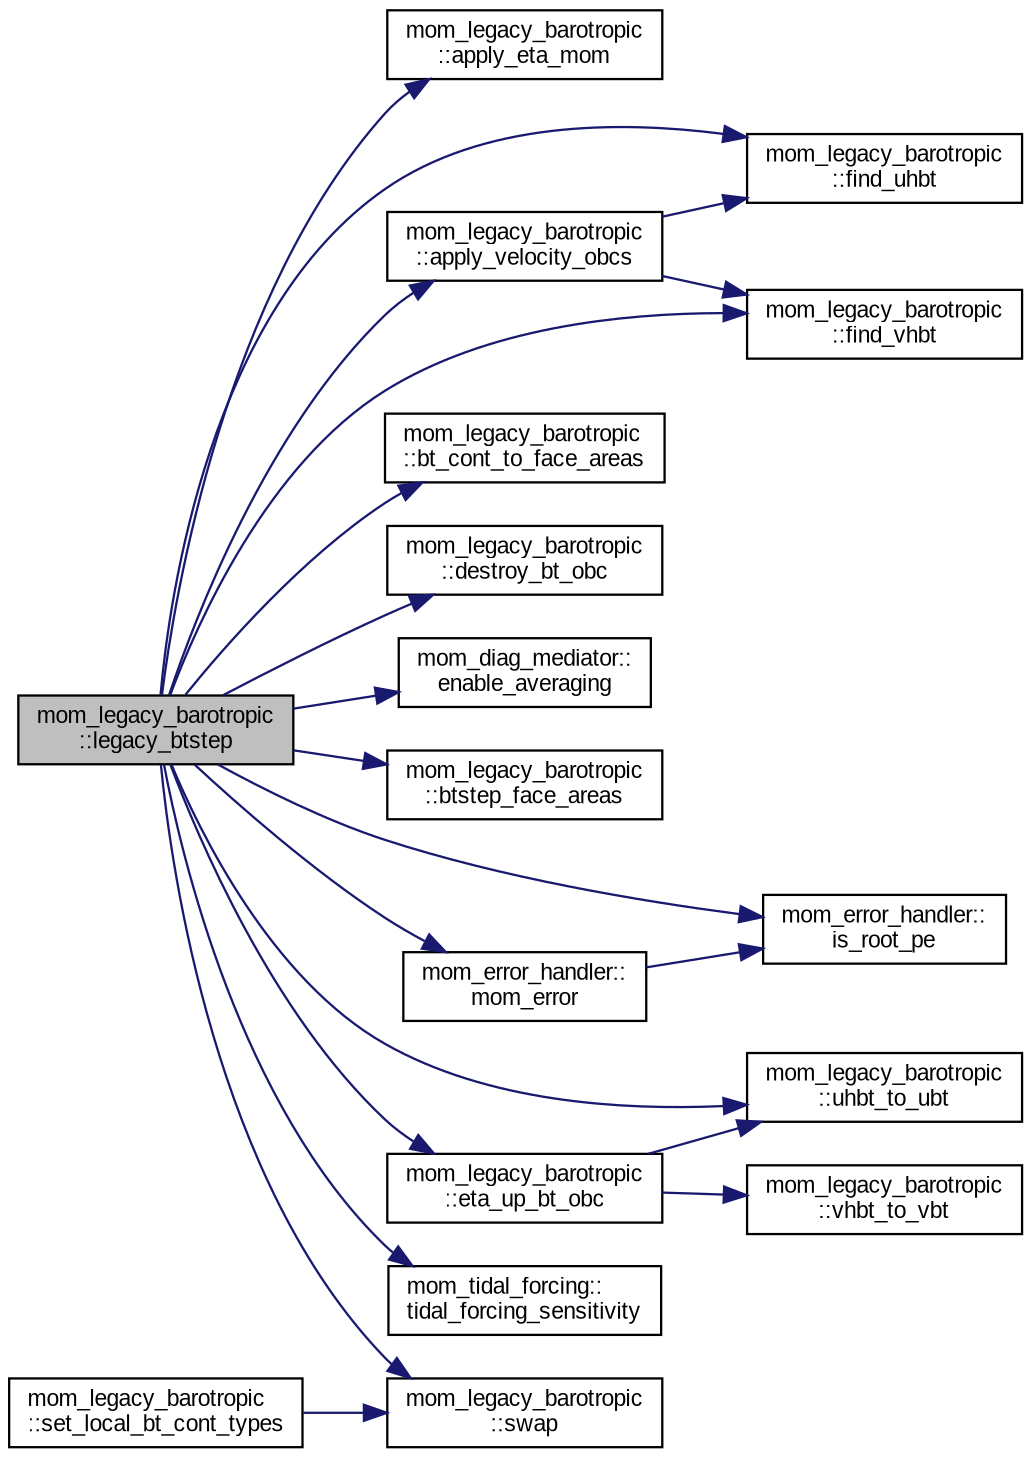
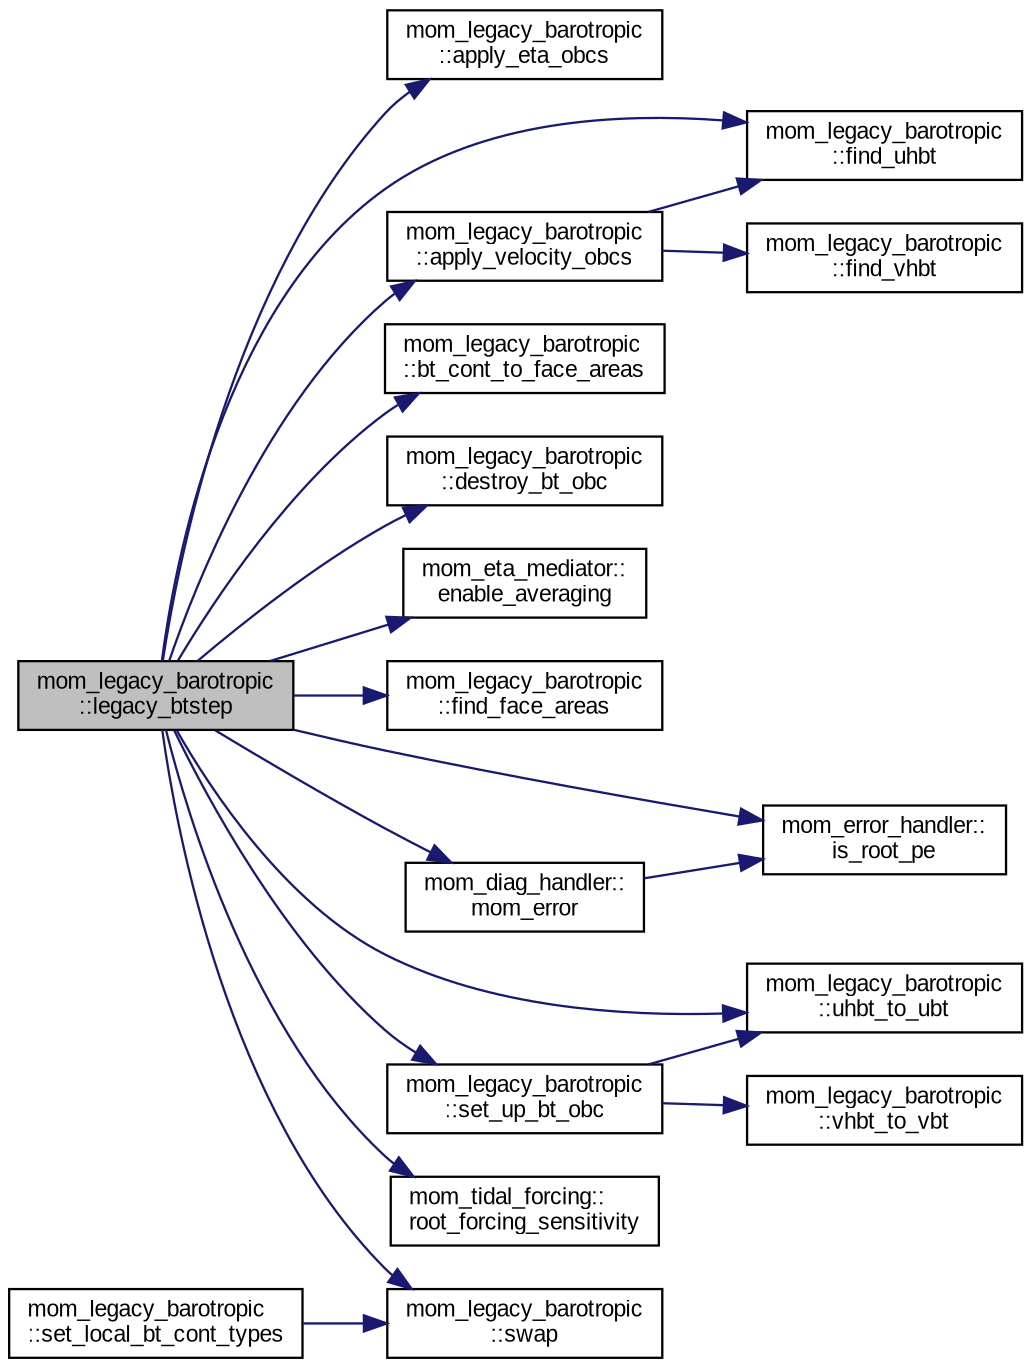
(525, 45) -> (525, 45)
(374, 399) -> none
(525, 673) -> (525, 583)
(525, 785) -> (525, 696)
(525, 987) -> (525, 897)
(525, 1188) -> (525, 1099)
(525, 1301) -> (525, 1211)
